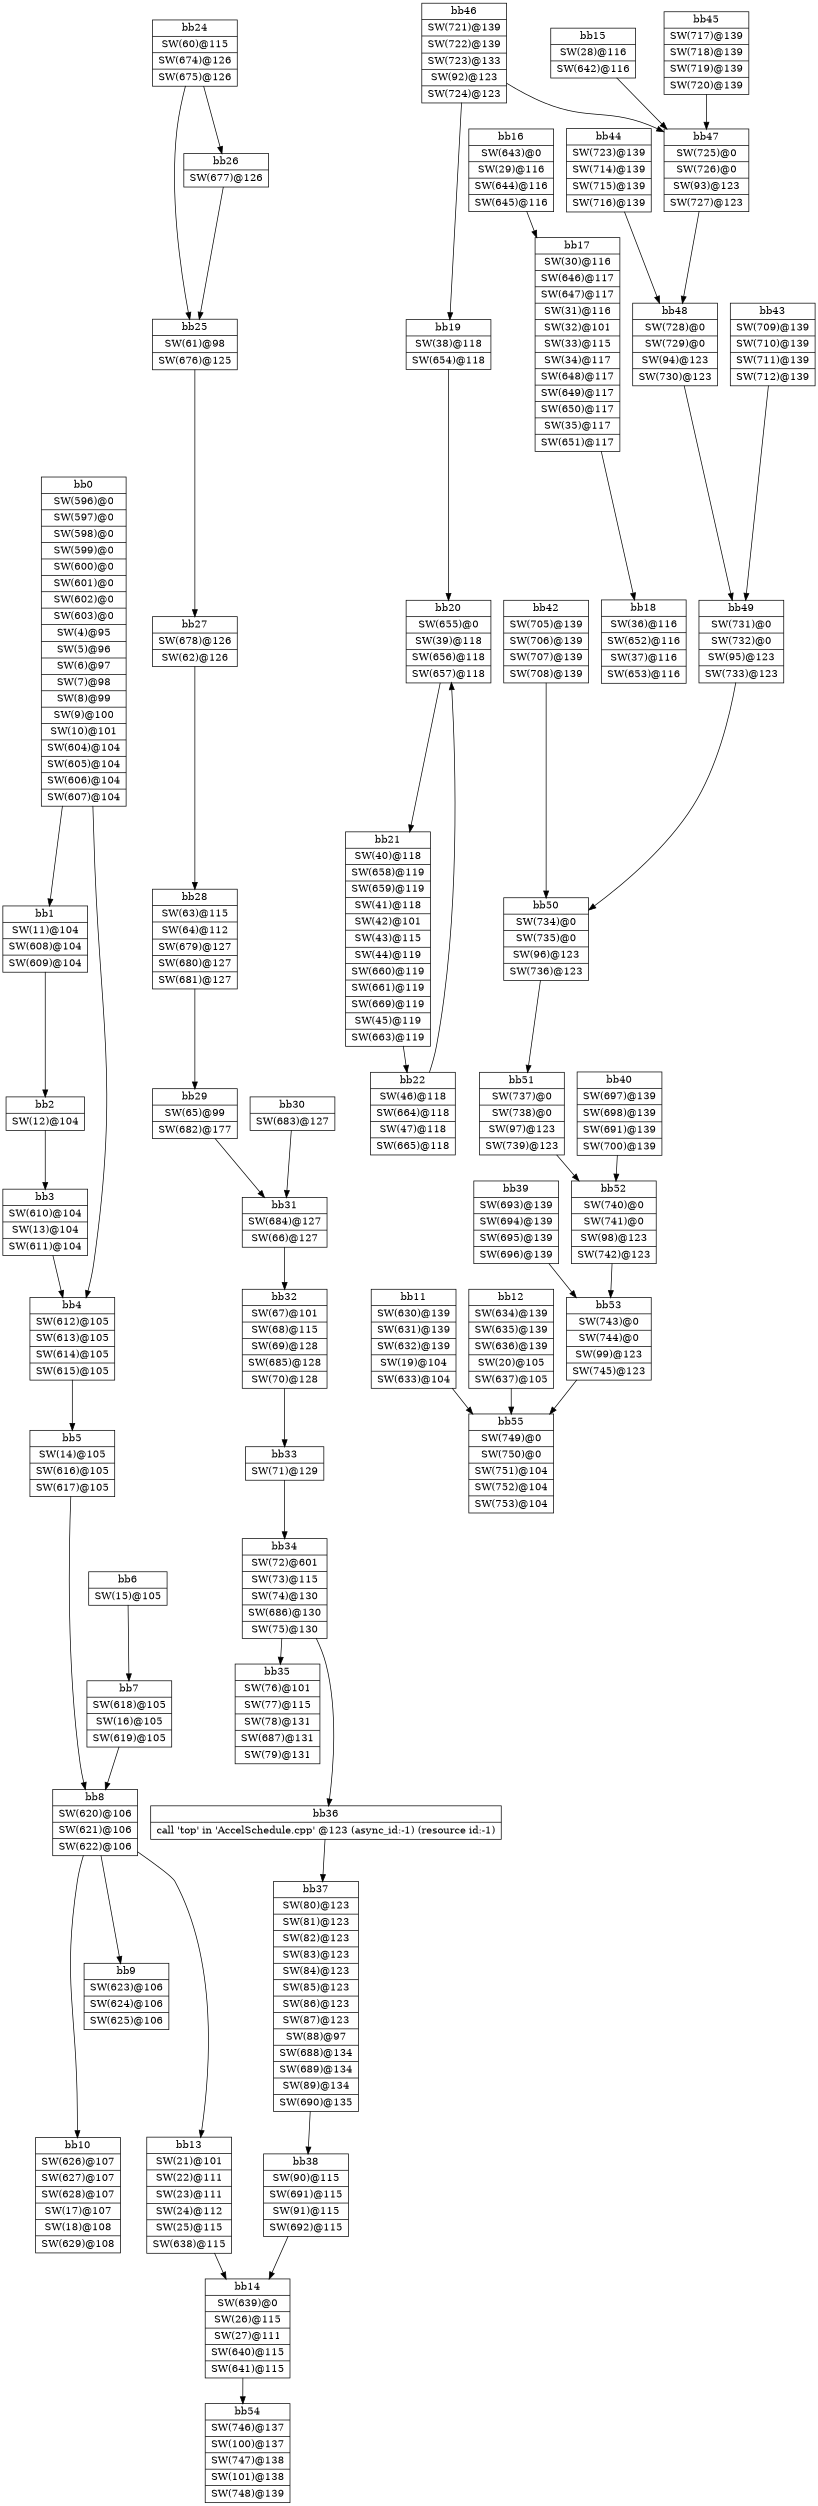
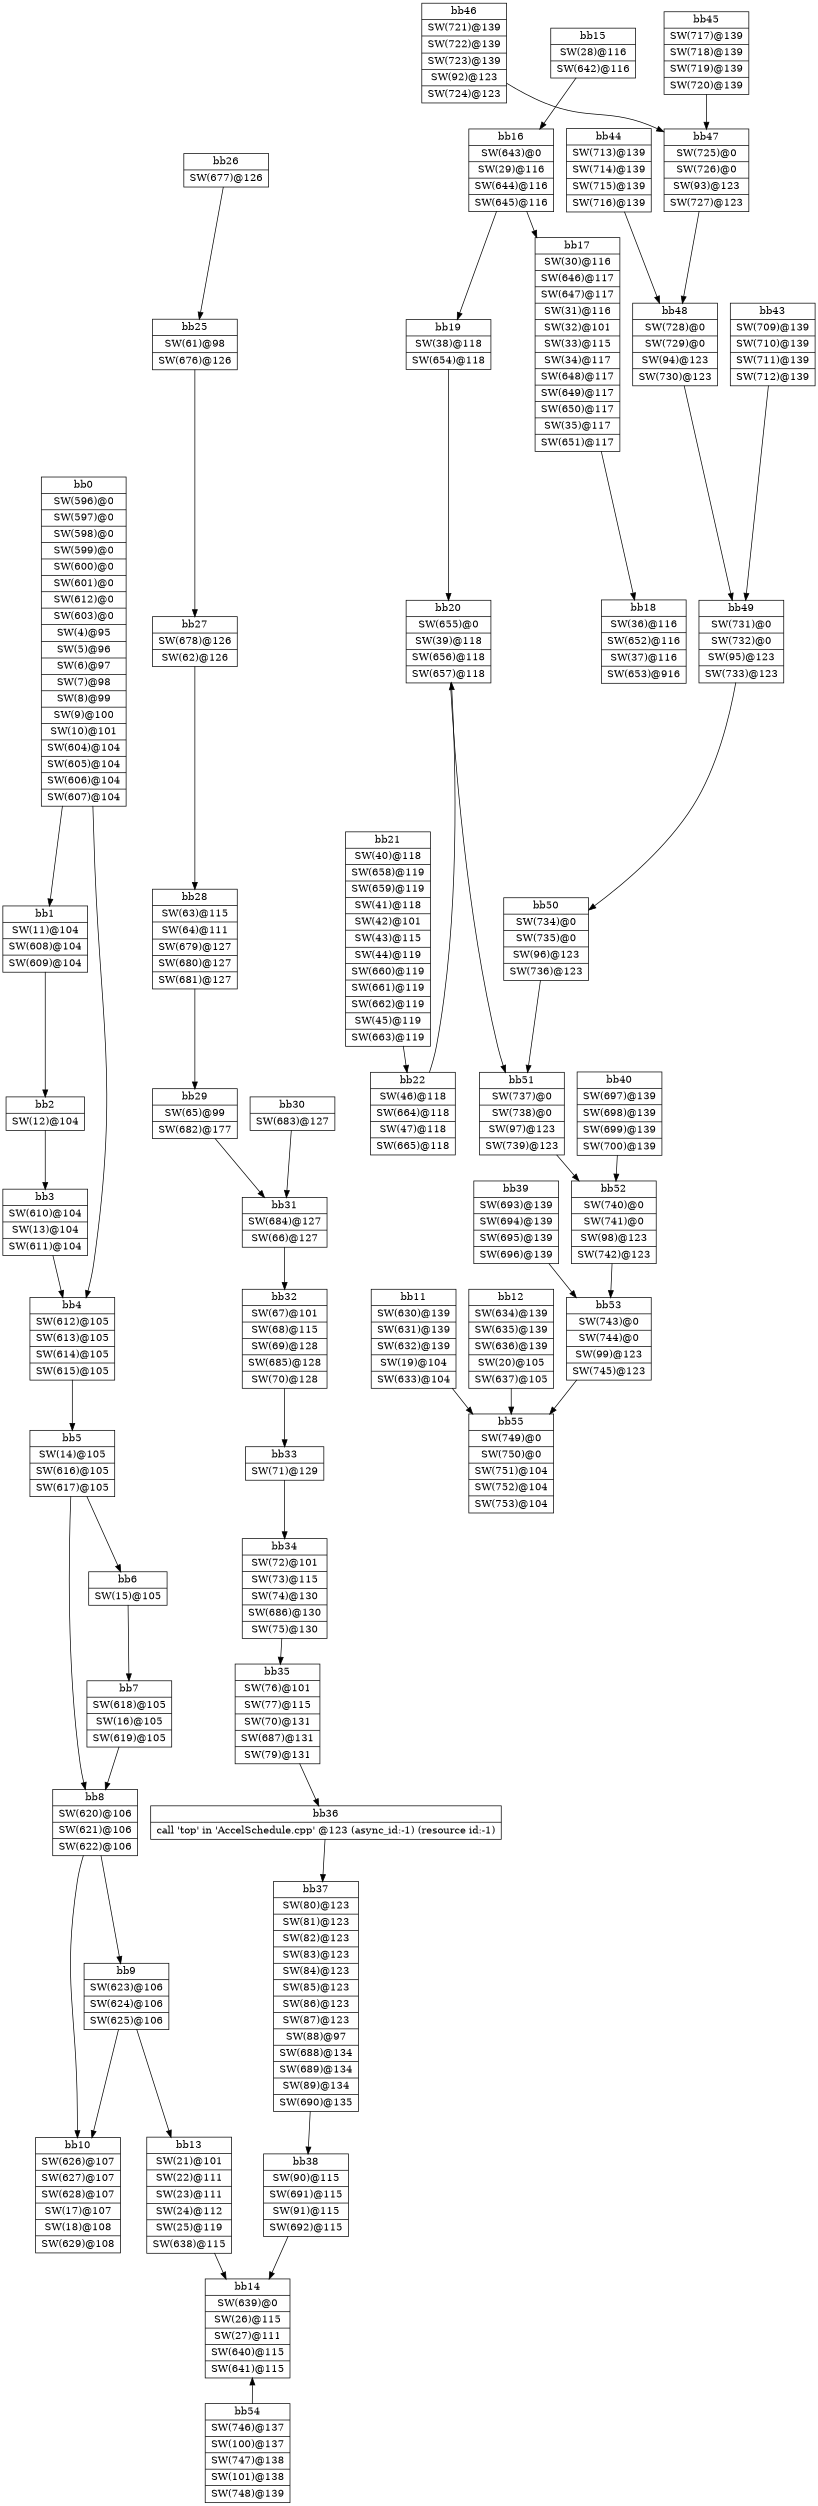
(195, 53) -> none
(464, 61) -> (464, 61)
(639, 101) -> (560, 101)
(609, 153) -> (609, 153)
(456, 208) -> (478, 262)
(195, 361) -> (195, 361)
(84, 600) -> (84, 600)
(546, 642) -> none
(644, 674) -> (644, 674)
(426, 754) -> (468, 875)
(195, 930) -> (195, 930)
(388, 1004) -> (388, 1004)
(620, 1130) -> (620, 1130)
none -> (102, 1531)
(285, 1563) -> (285, 1563)
(333, 1717) -> (308, 1782)
(278, 1722) -> (278, 1722)
(205, 1980) -> (153, 2080)
none -> (106, 2080)
(189, 2228) -> (189, 2228)
(243, 2387) -> (252, 2395)
